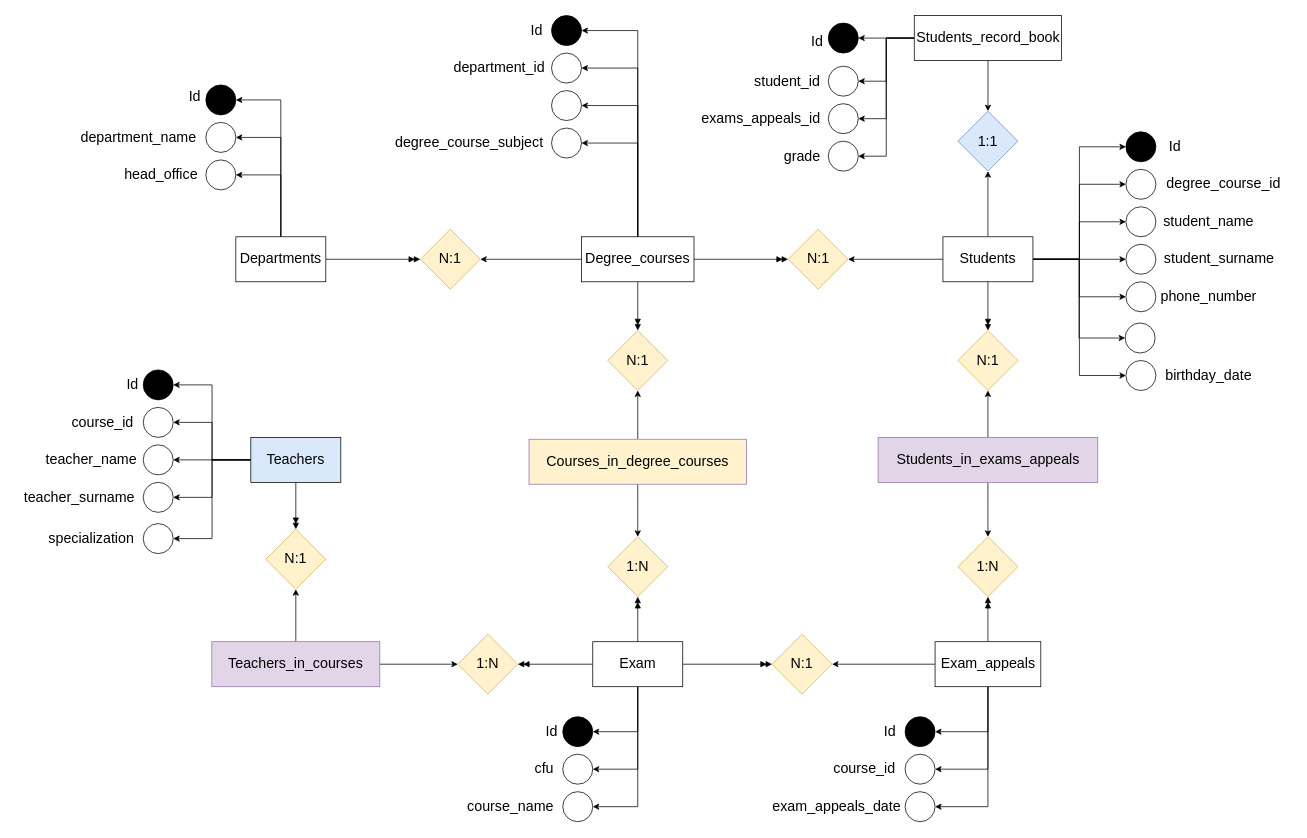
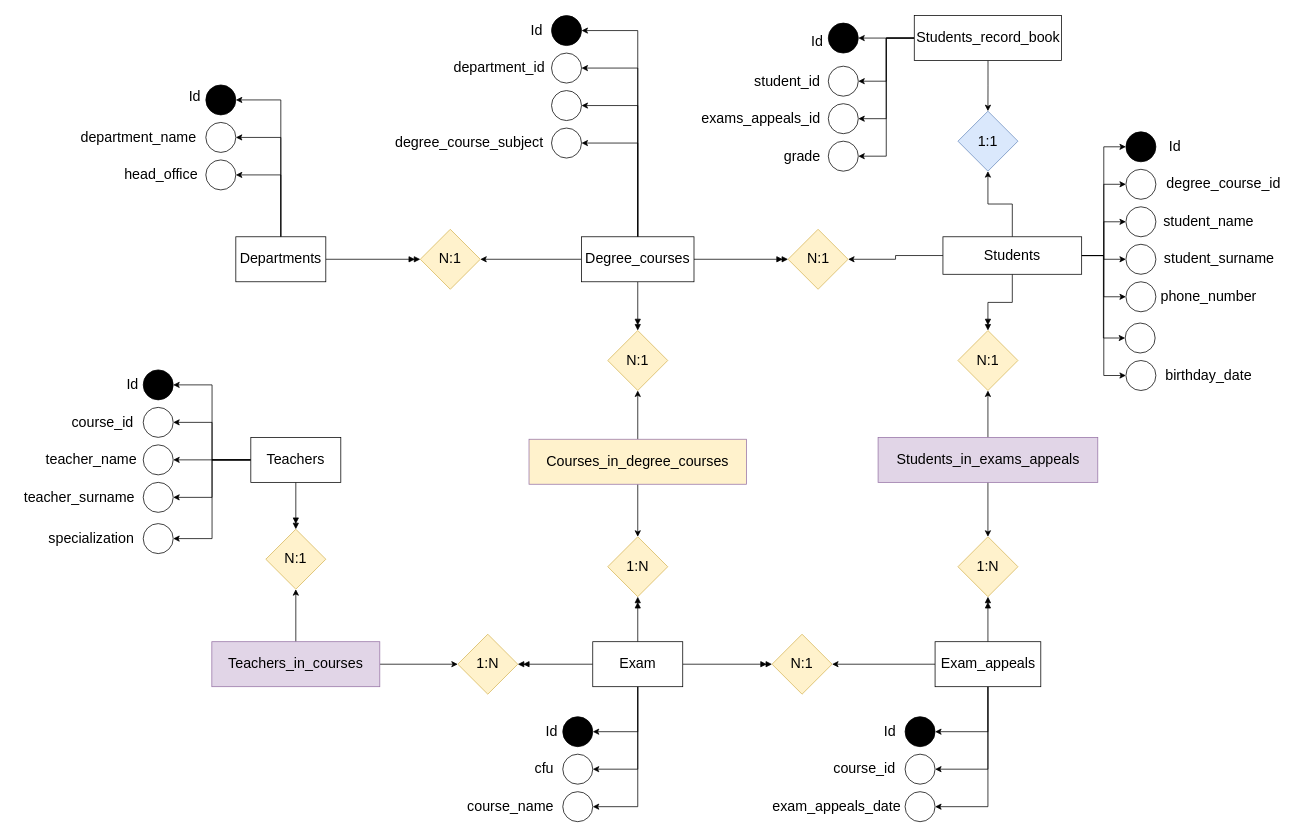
(988, 259) -> (1013, 255)
(296, 460) -> (296, 460)
